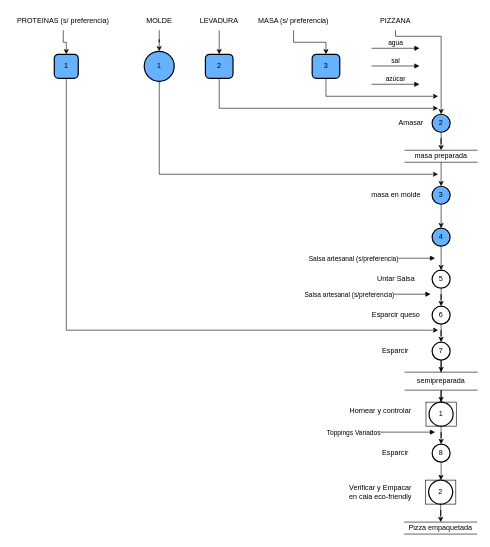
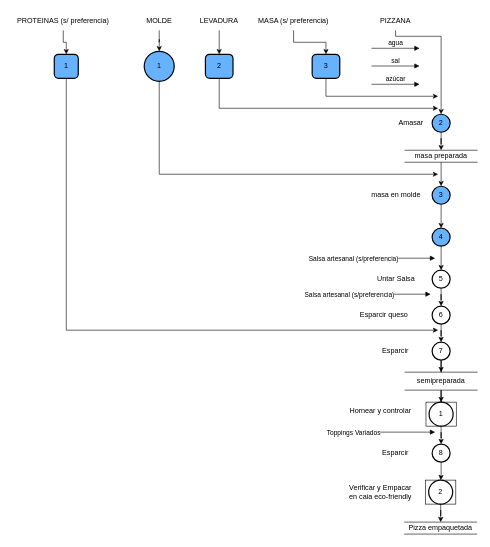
(396, 315) -> (384, 315)
